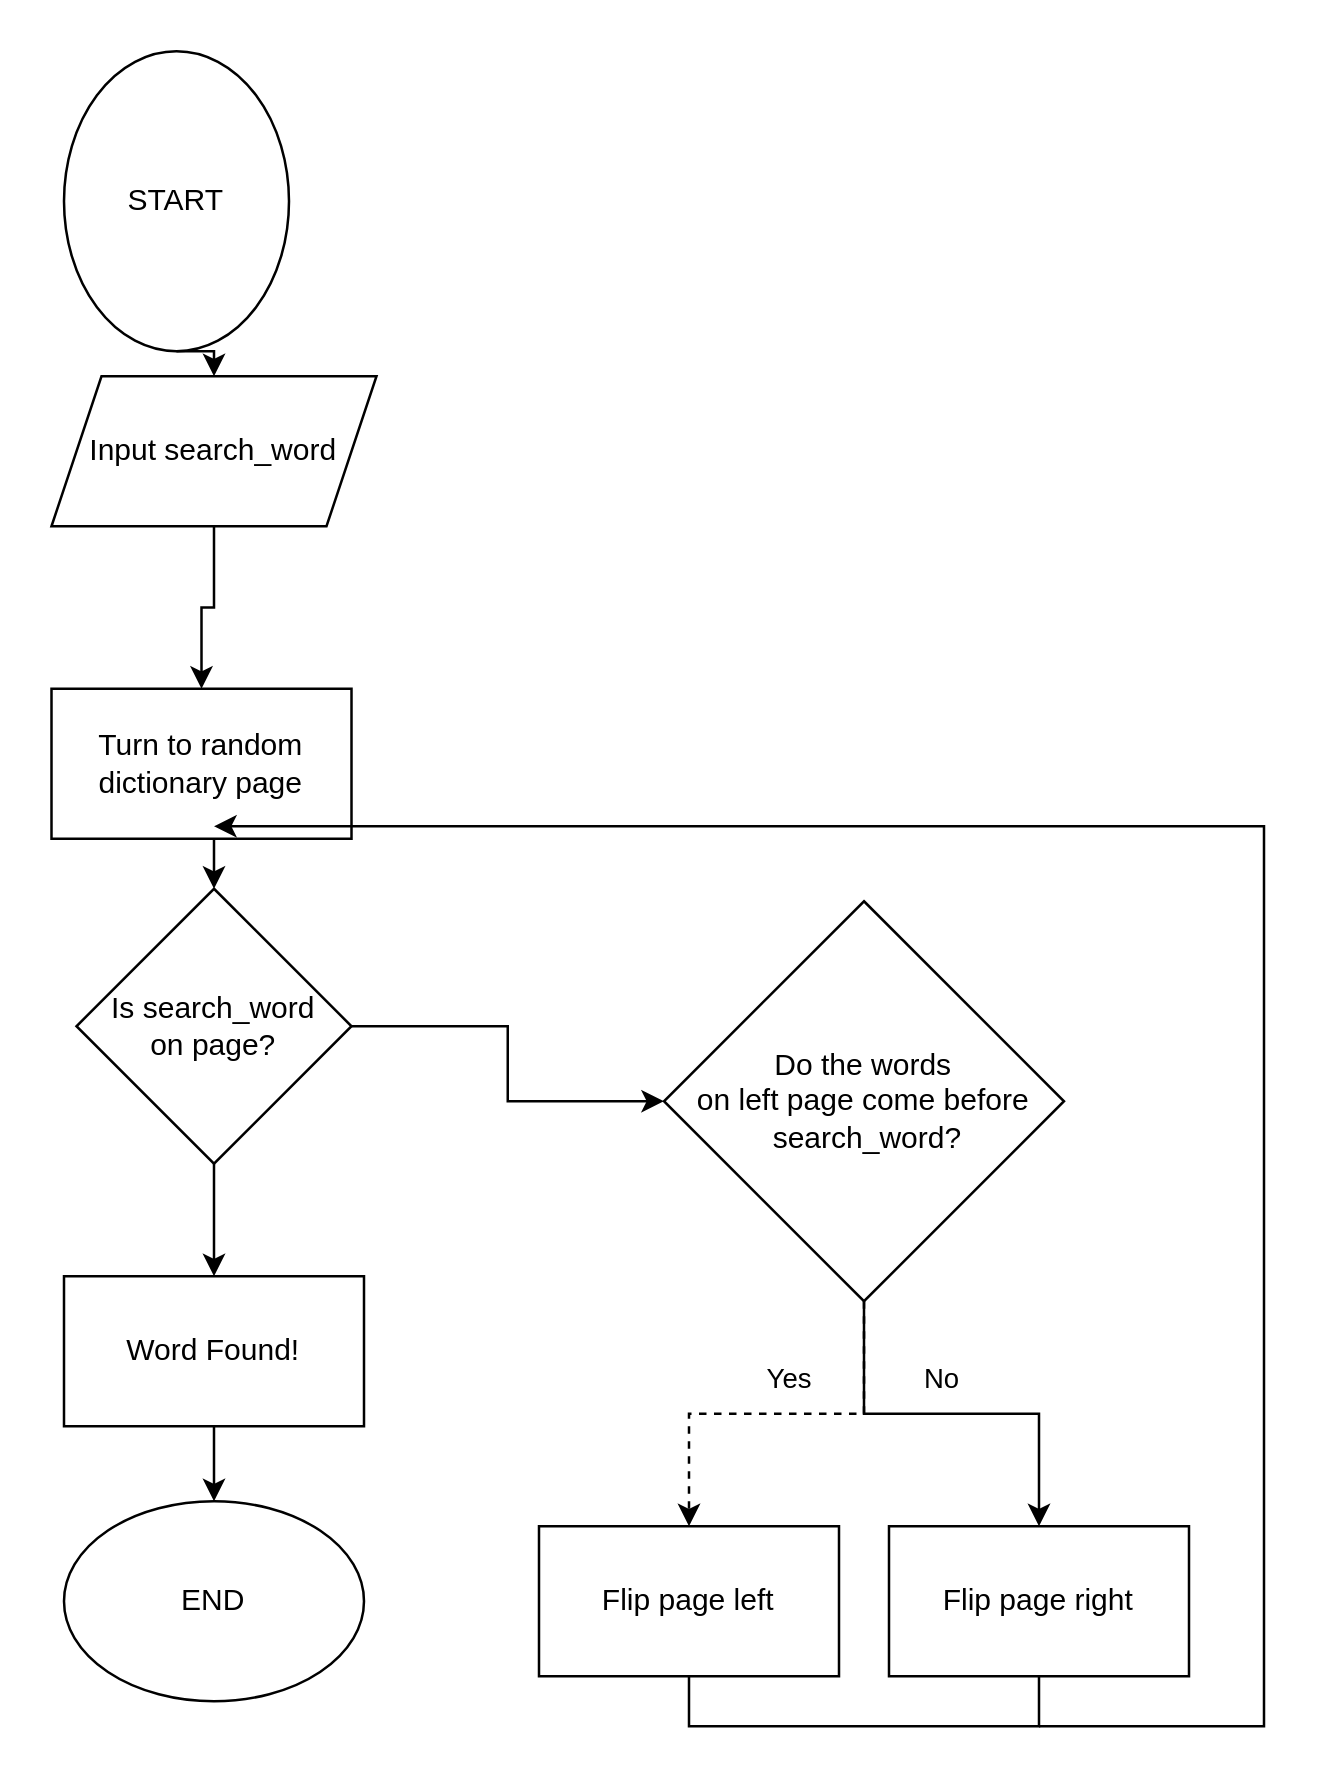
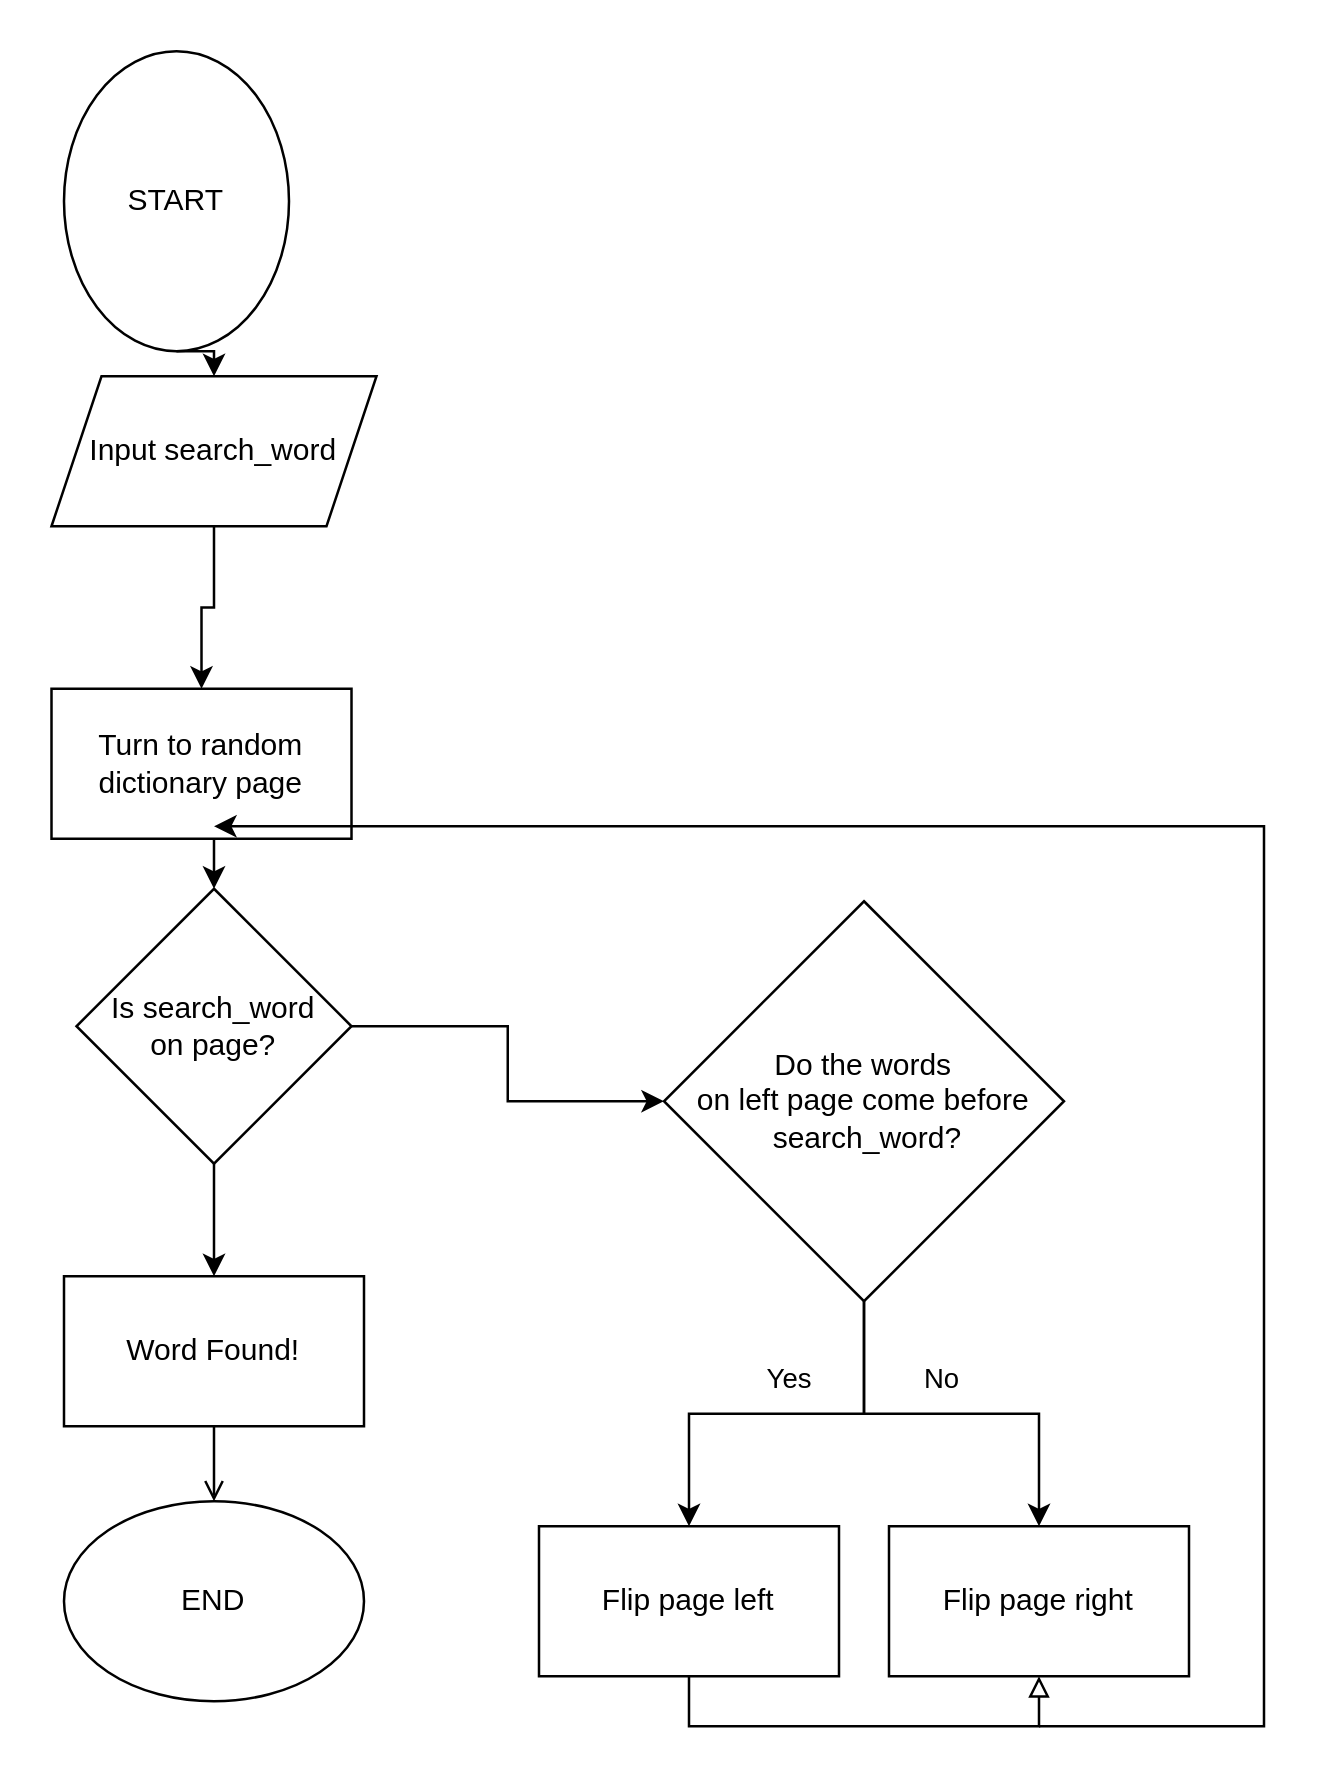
(730, 1414) -> (730, 1414)
(214, 1483) -> (214, 1487)
(1039, 1689) -> (1039, 1698)
